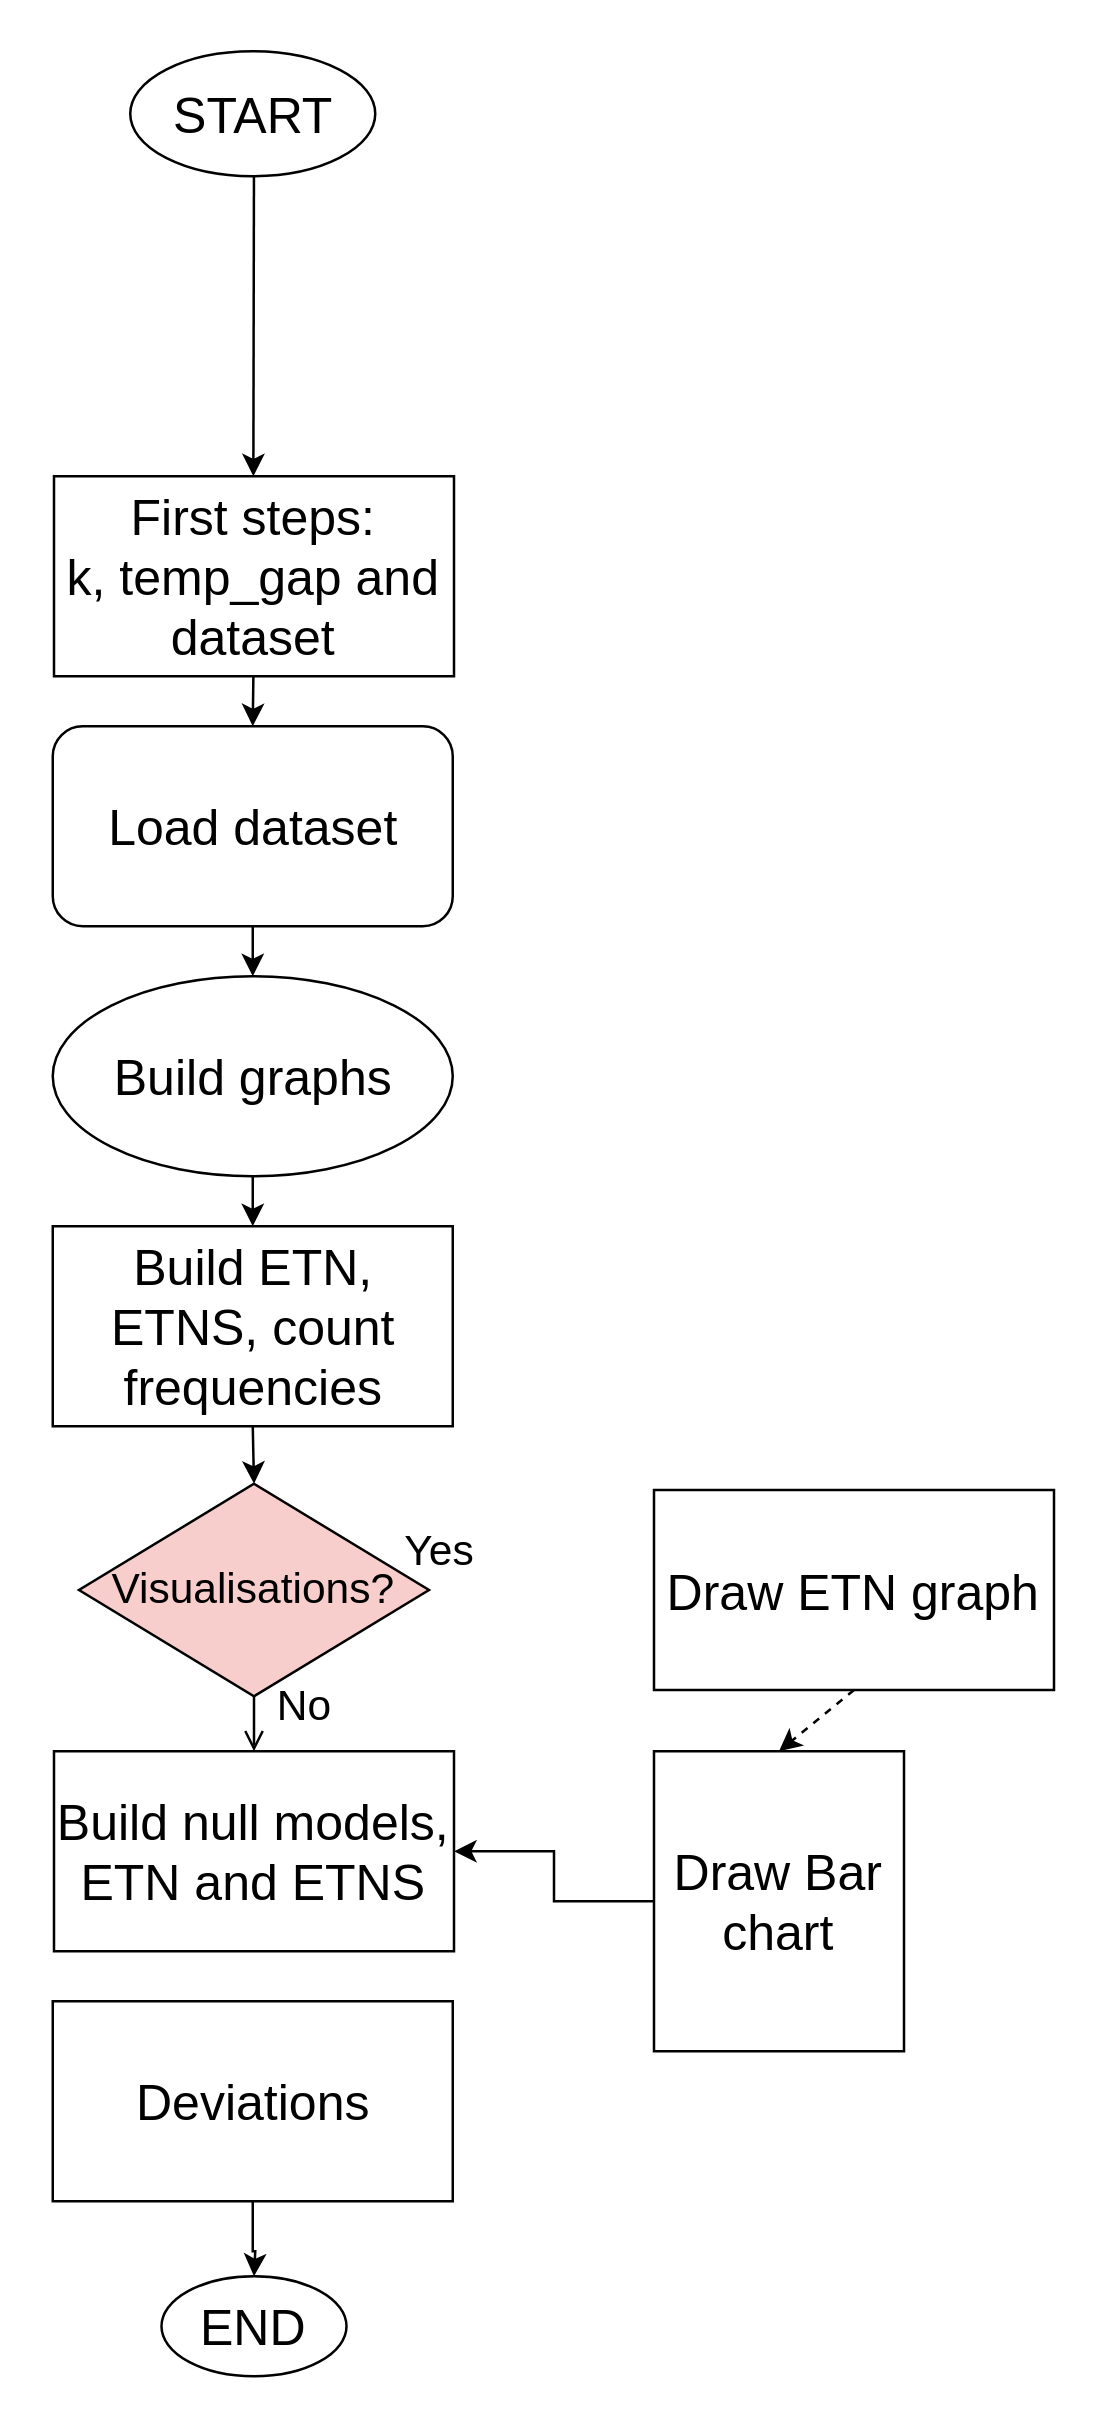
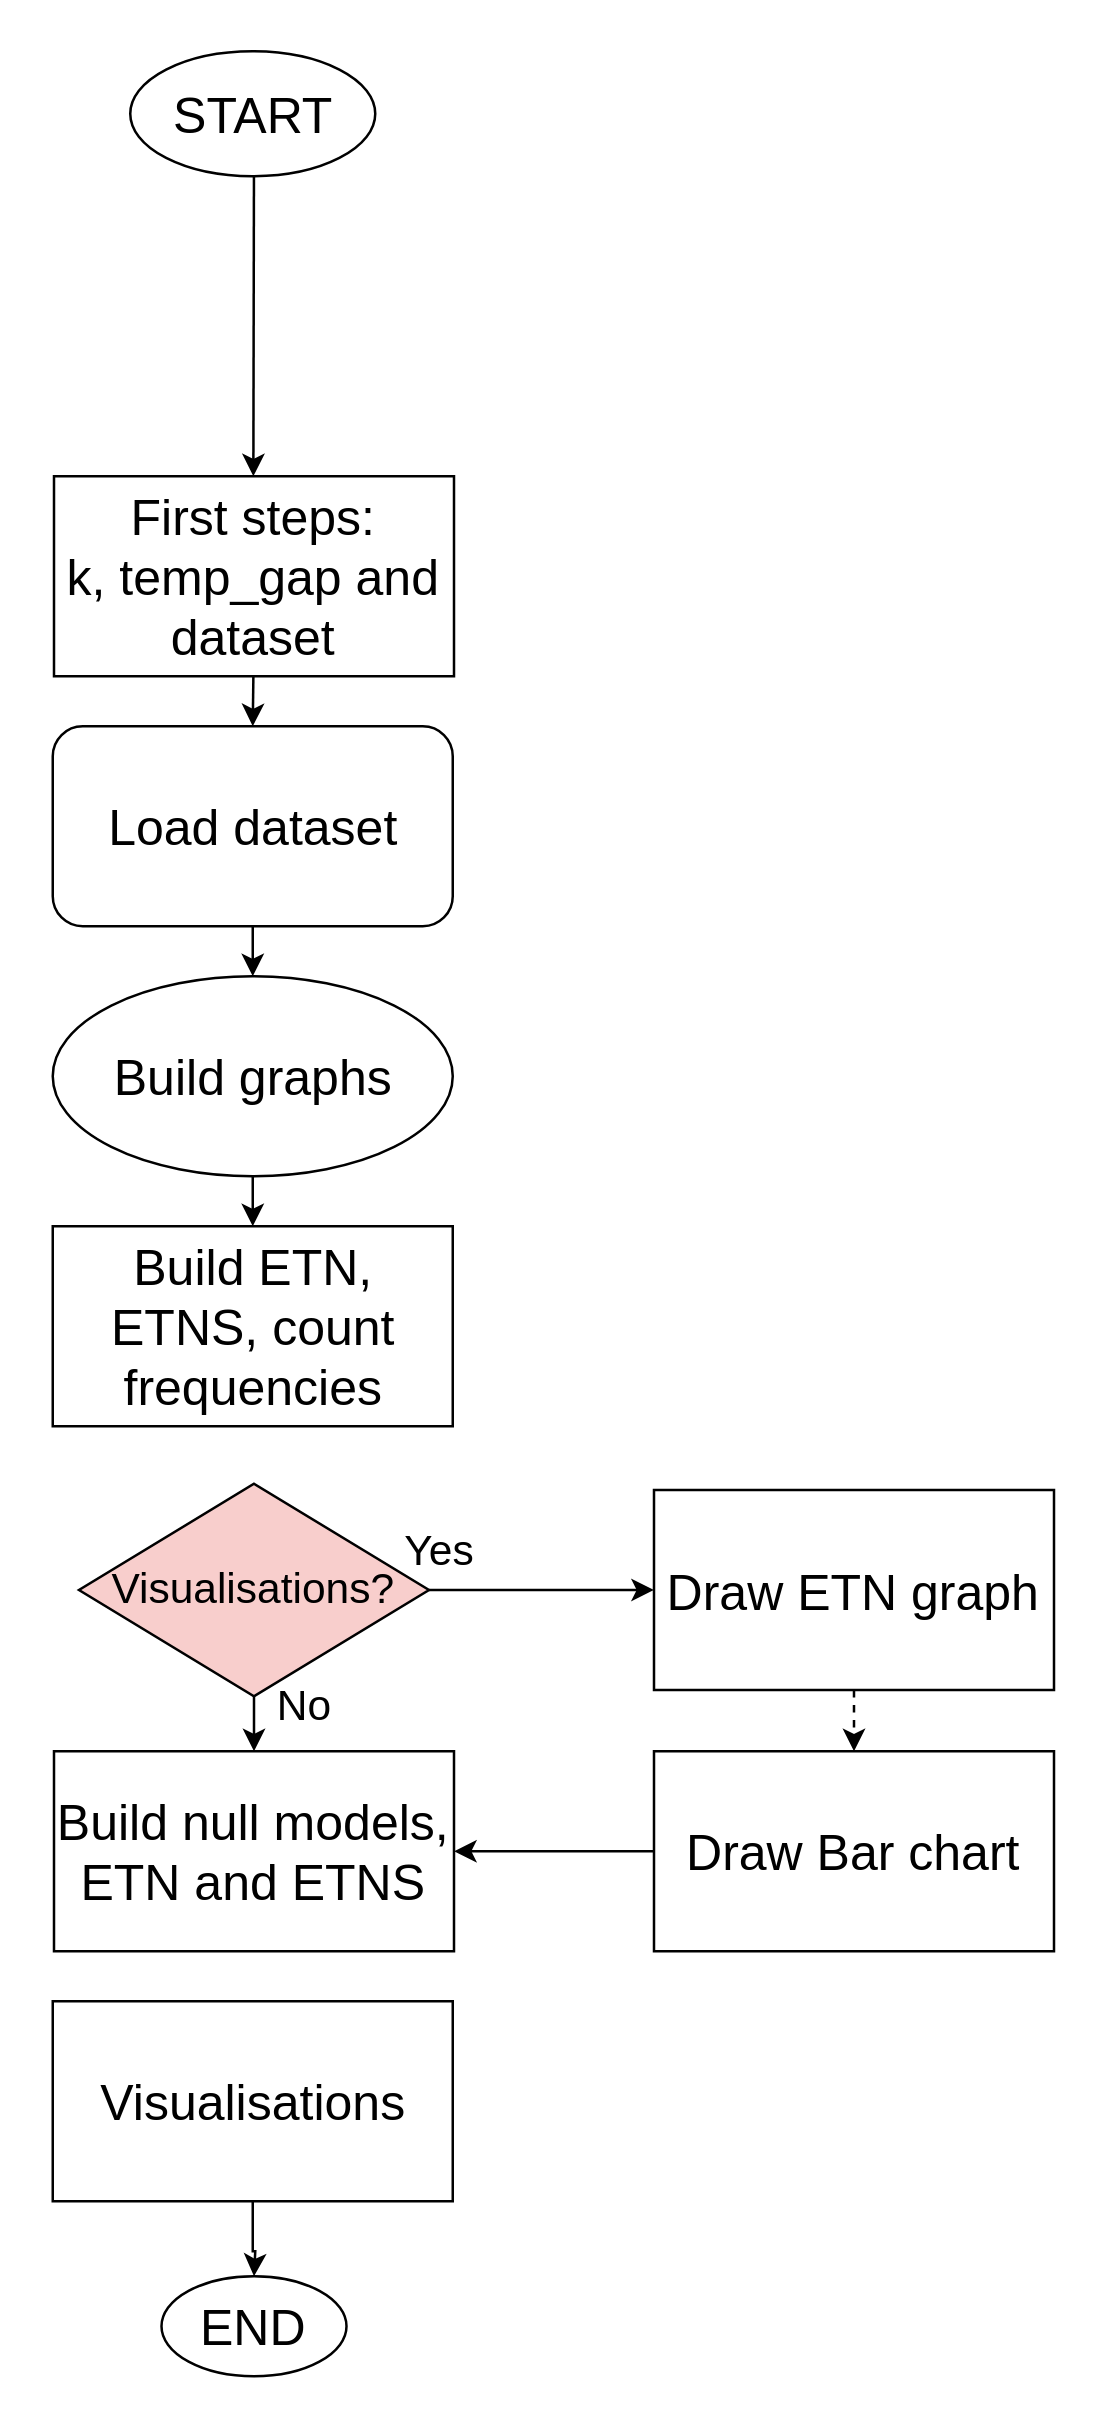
(253, 1447) -> none
none -> (533, 1590)
(254, 1737) -> (254, 1733)
(779, 1901) -> (854, 1851)
(254, 2101) -> (254, 2101)
